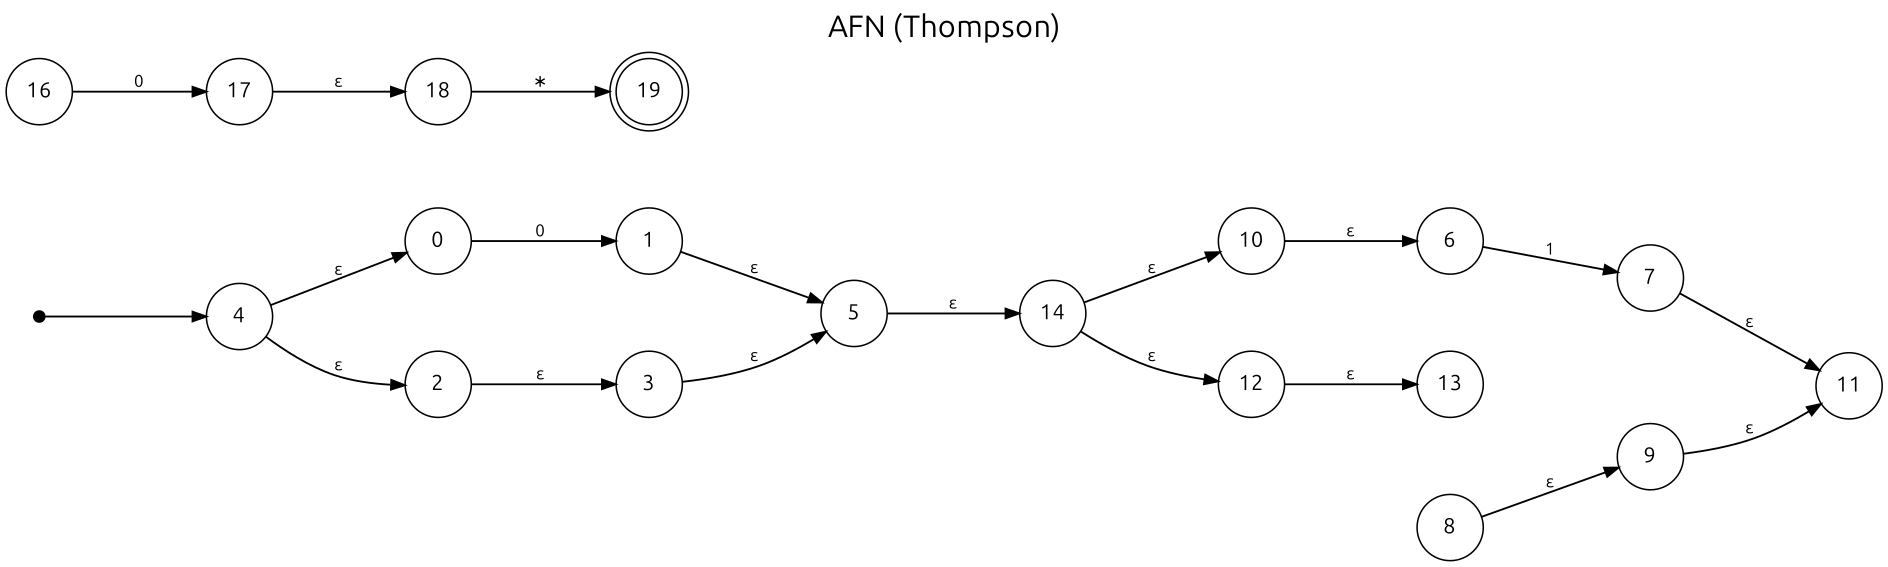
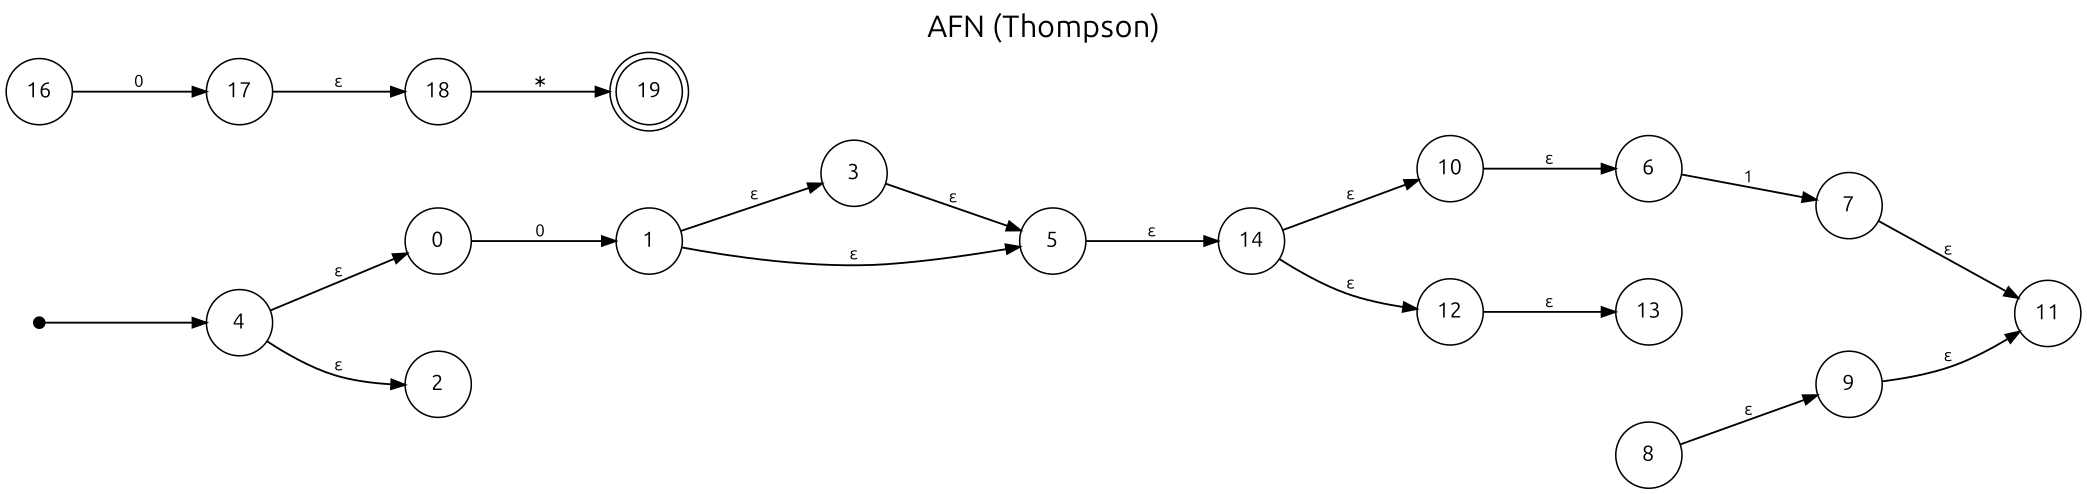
(536, 384) -> (745, 209)
